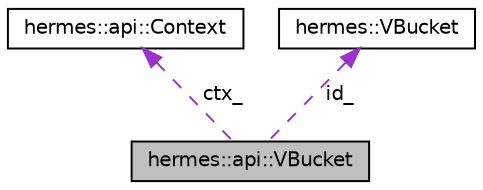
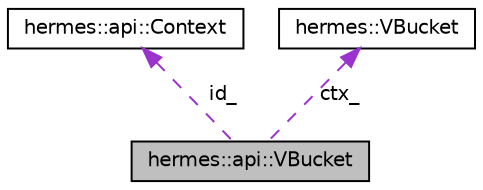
(221, 95) -> (221, 95)
(337, 95) -> (337, 95)
